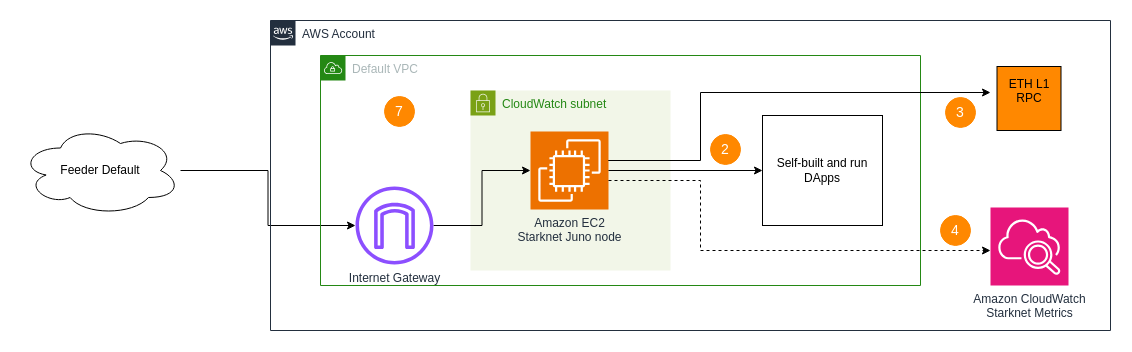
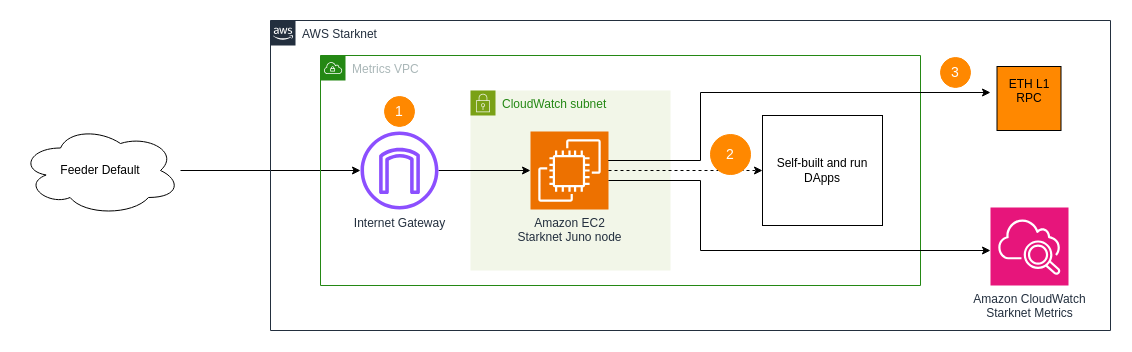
(338, 35) -> (341, 35)
(386, 70) -> (386, 70)
(400, 112) -> (400, 112)
(961, 113) -> (956, 73)
(726, 150) -> (731, 155)
(682, 171) -> (682, 171)
(395, 226) -> (400, 171)
(956, 231) -> none
(762, 251) -> (762, 251)
